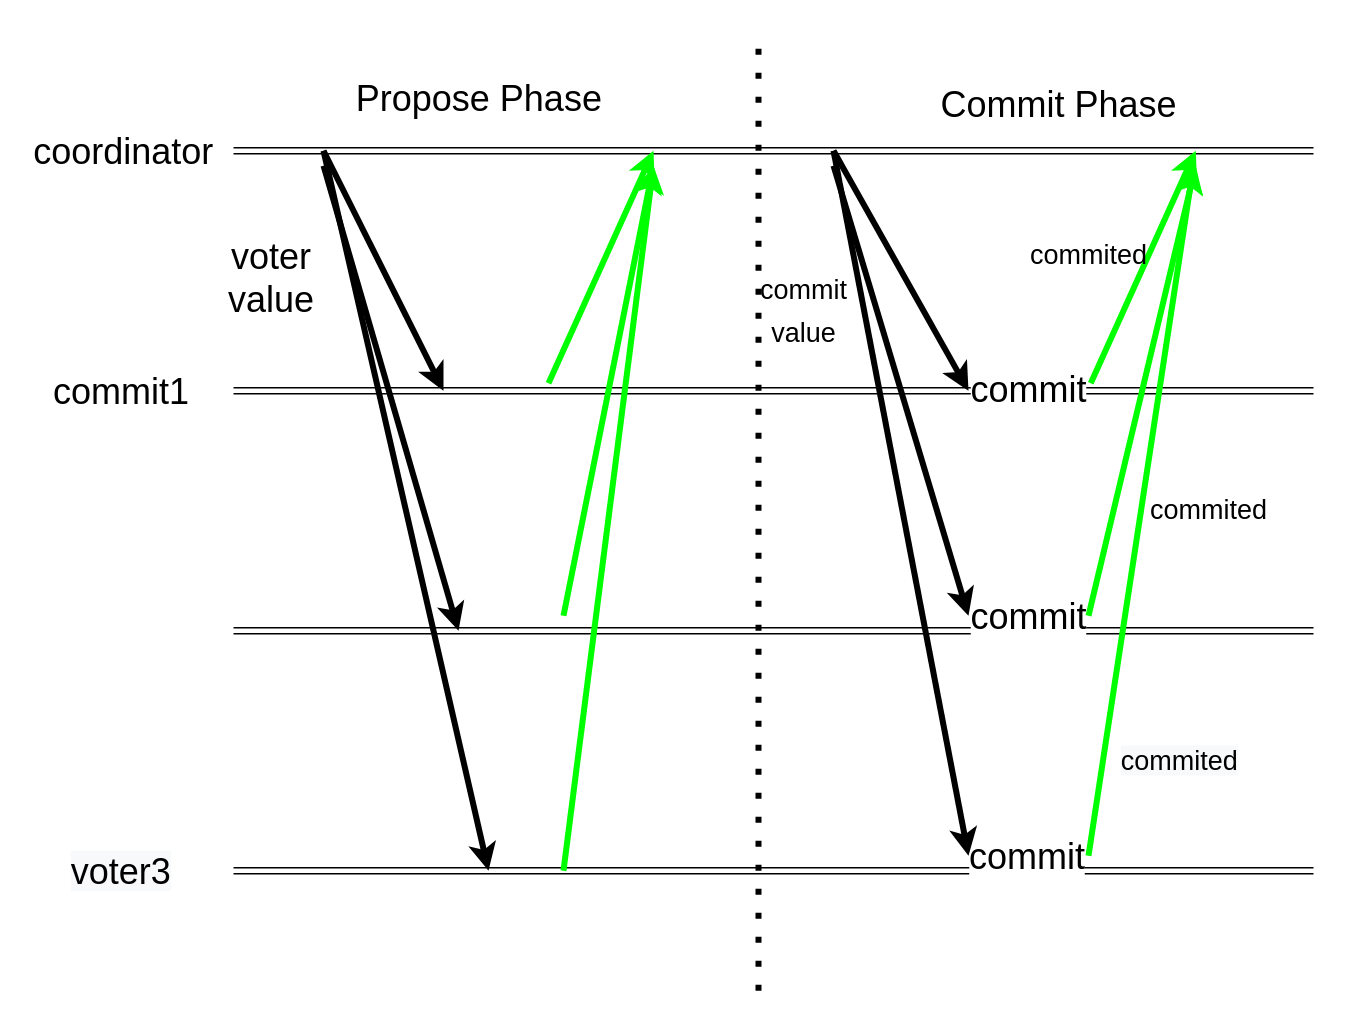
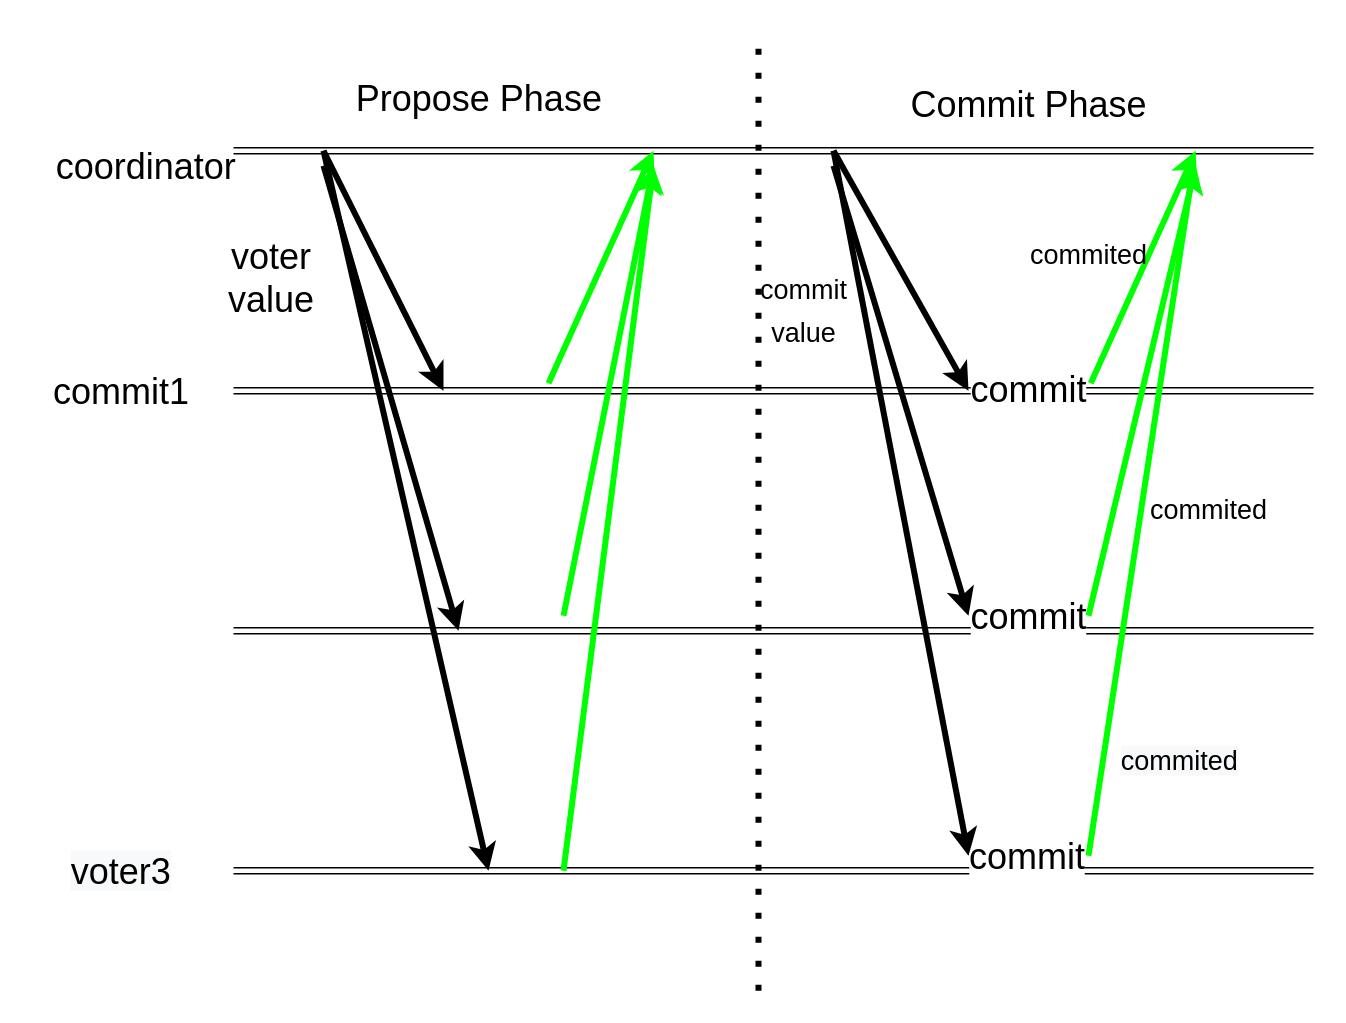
(1058, 106) -> (1028, 106)
(121, 158) -> (143, 173)
